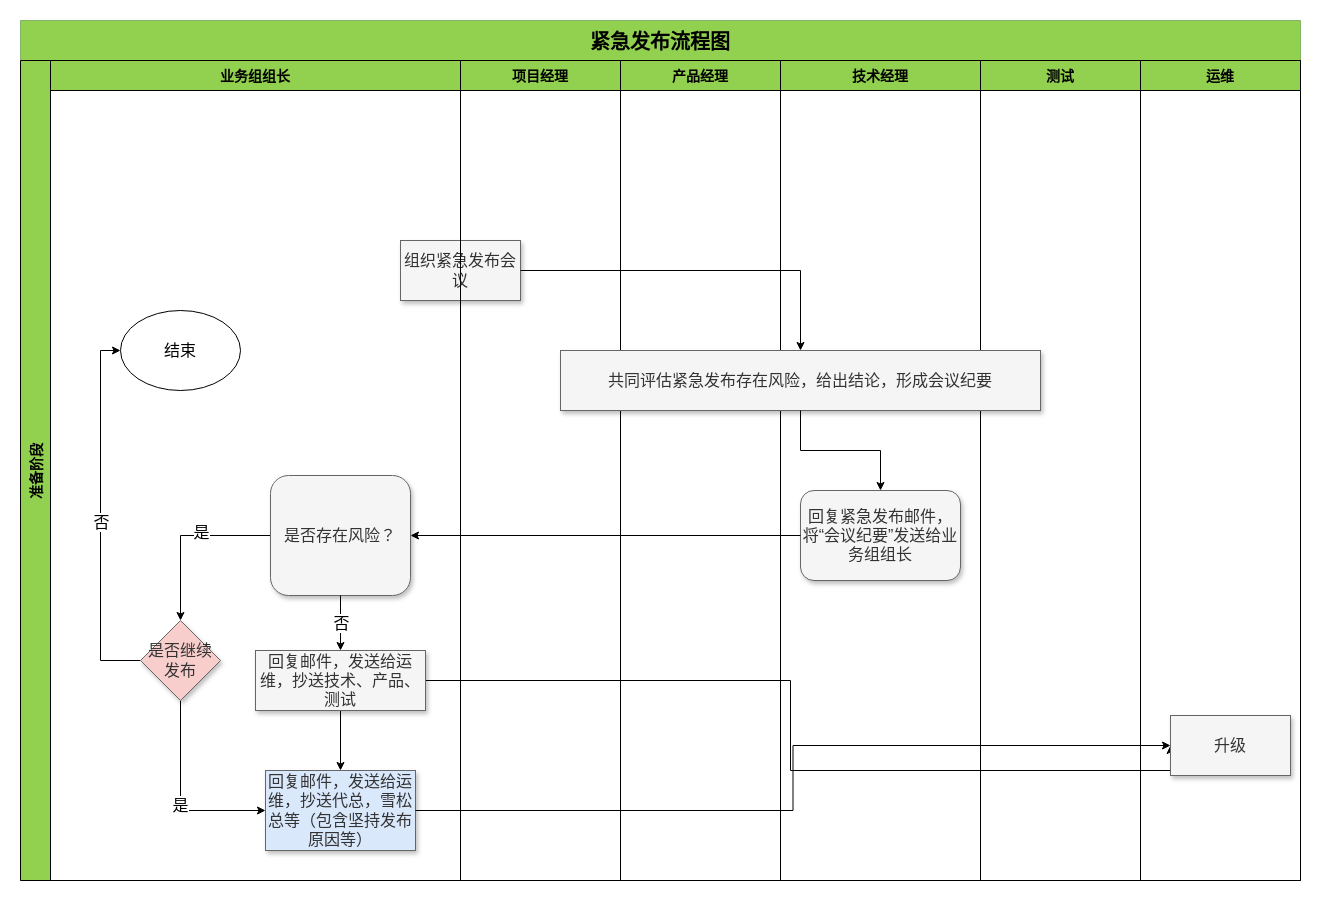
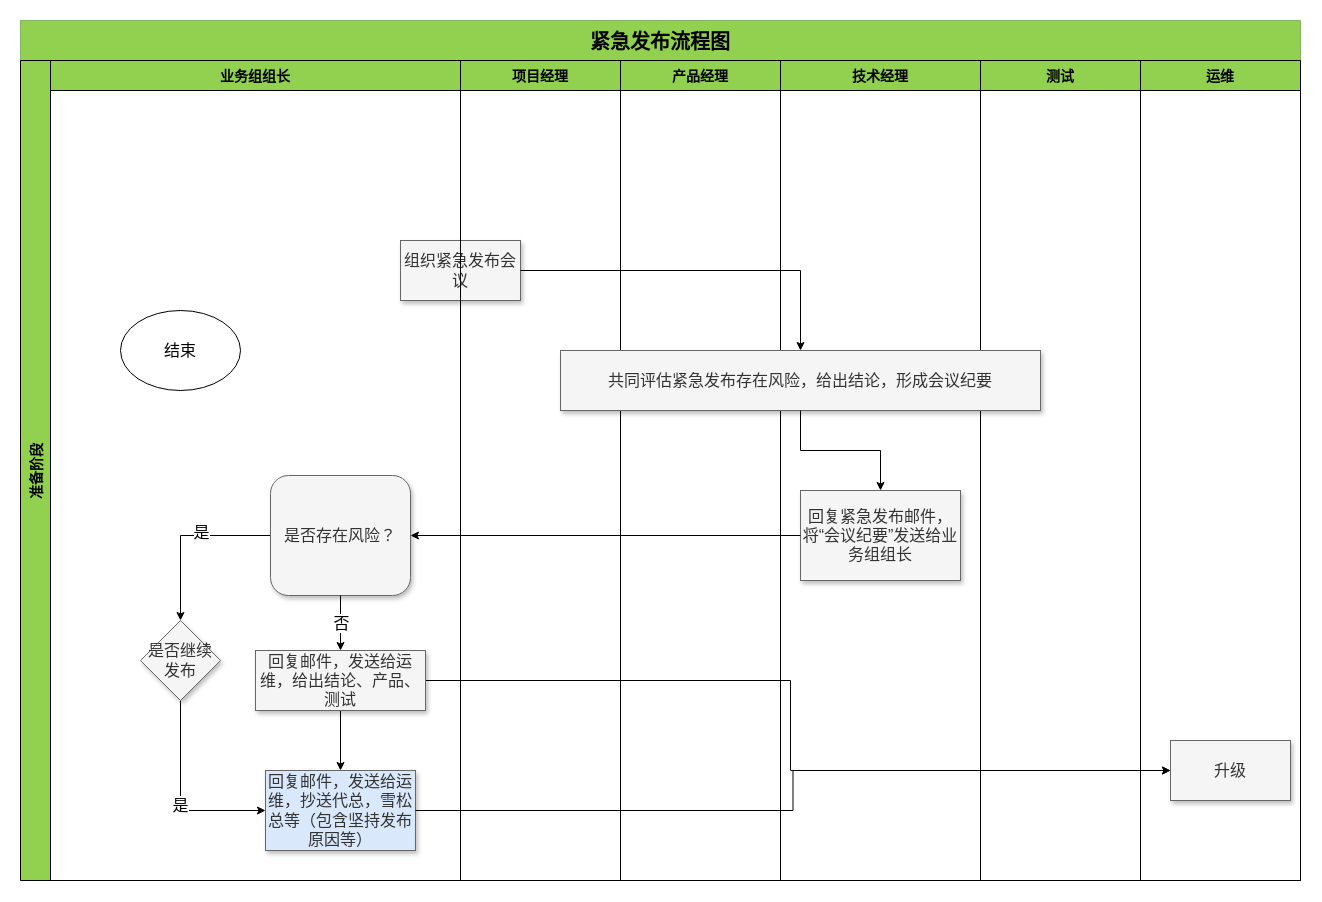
(101, 520) -> none
(881, 536) -> (881, 536)
(181, 661) -> (181, 661)
(341, 681) -> (341, 681)
(1231, 746) -> (1231, 771)
